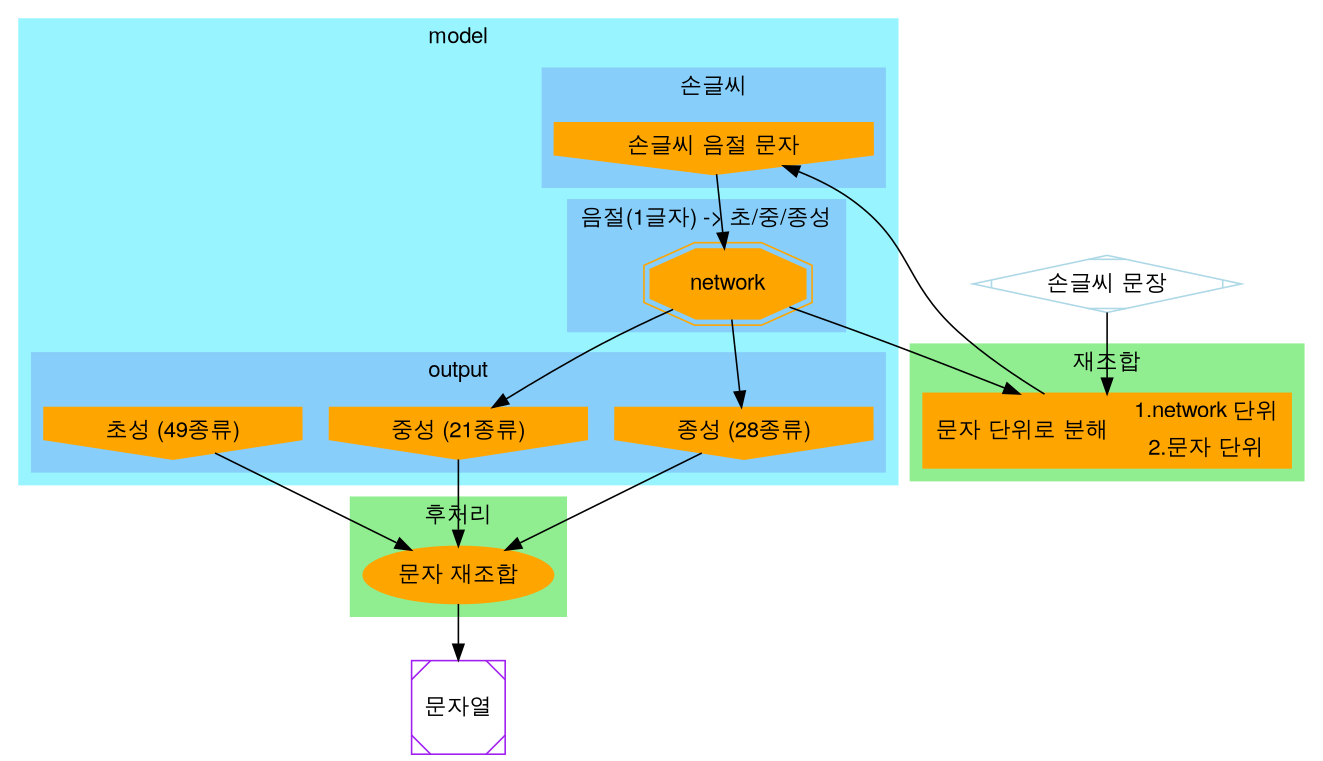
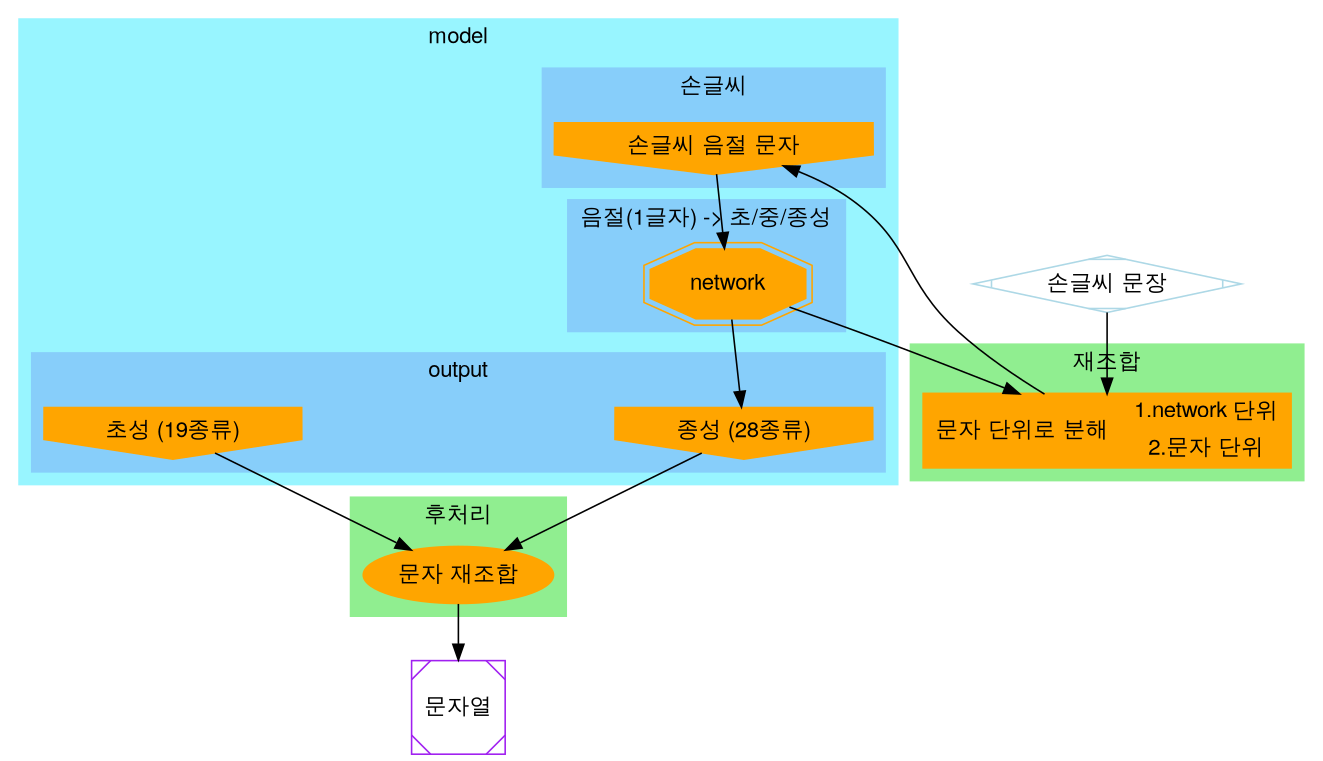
(173, 431) -> (173, 431)
(458, 431) -> none
